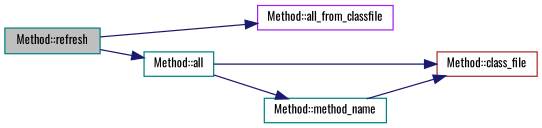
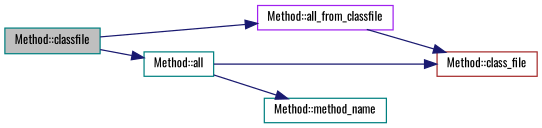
(52, 41) -> (52, 41)
(400, 89) -> (400, 39)
